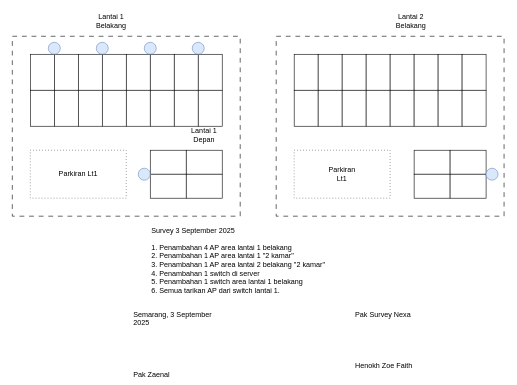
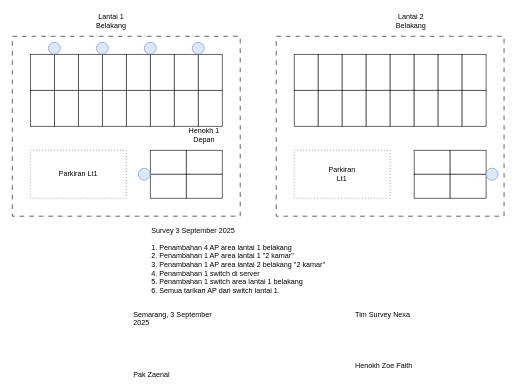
(204, 135) -> (204, 135)
(385, 319) -> (385, 319)
